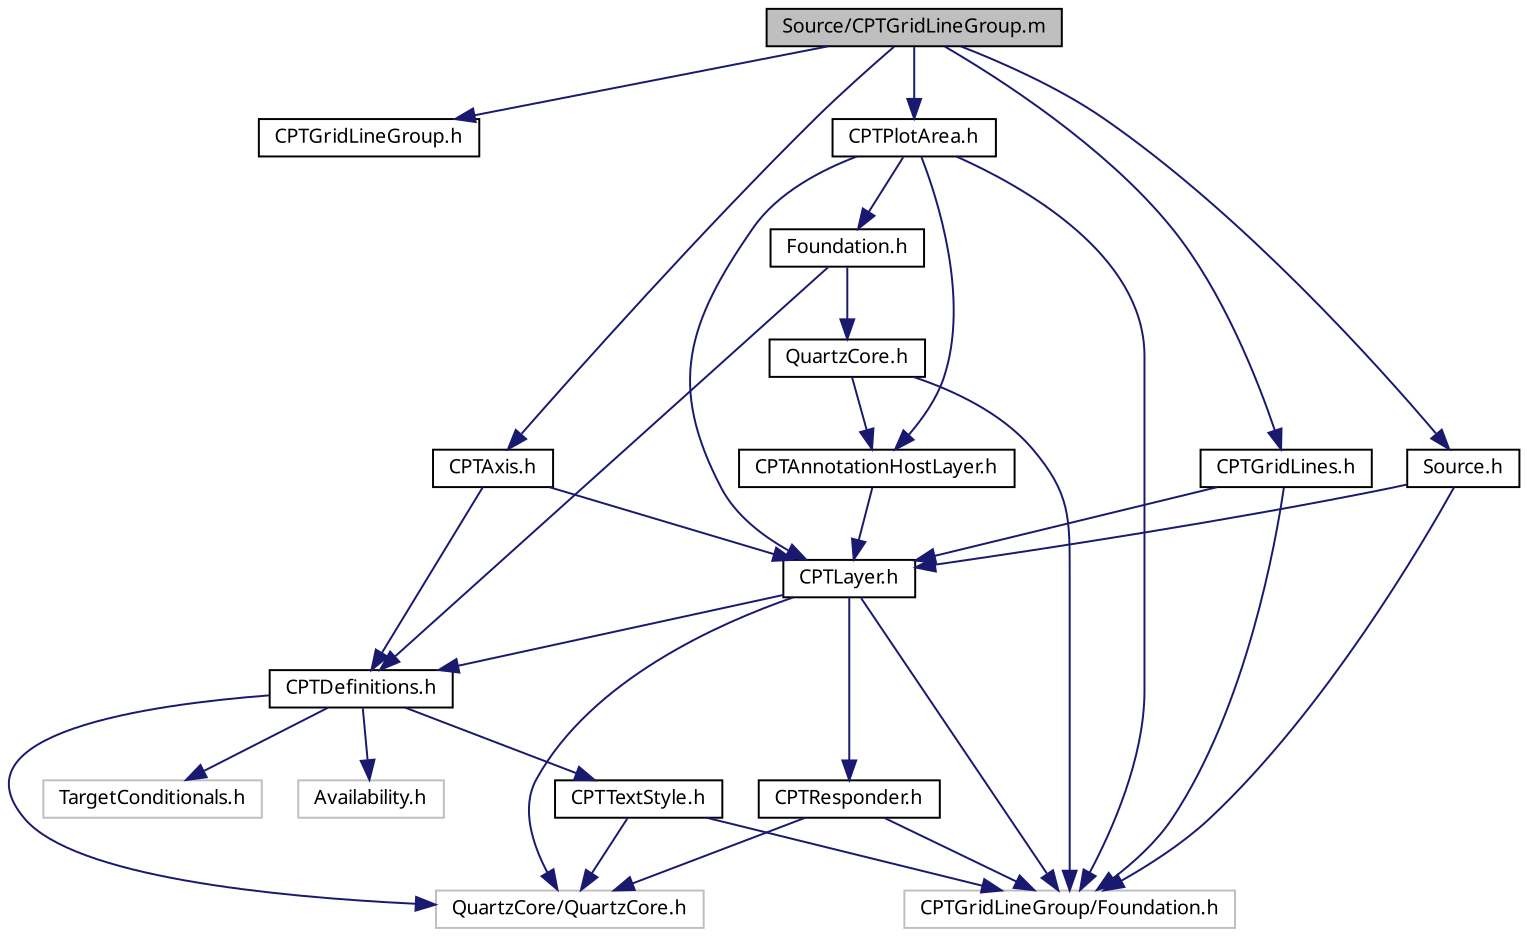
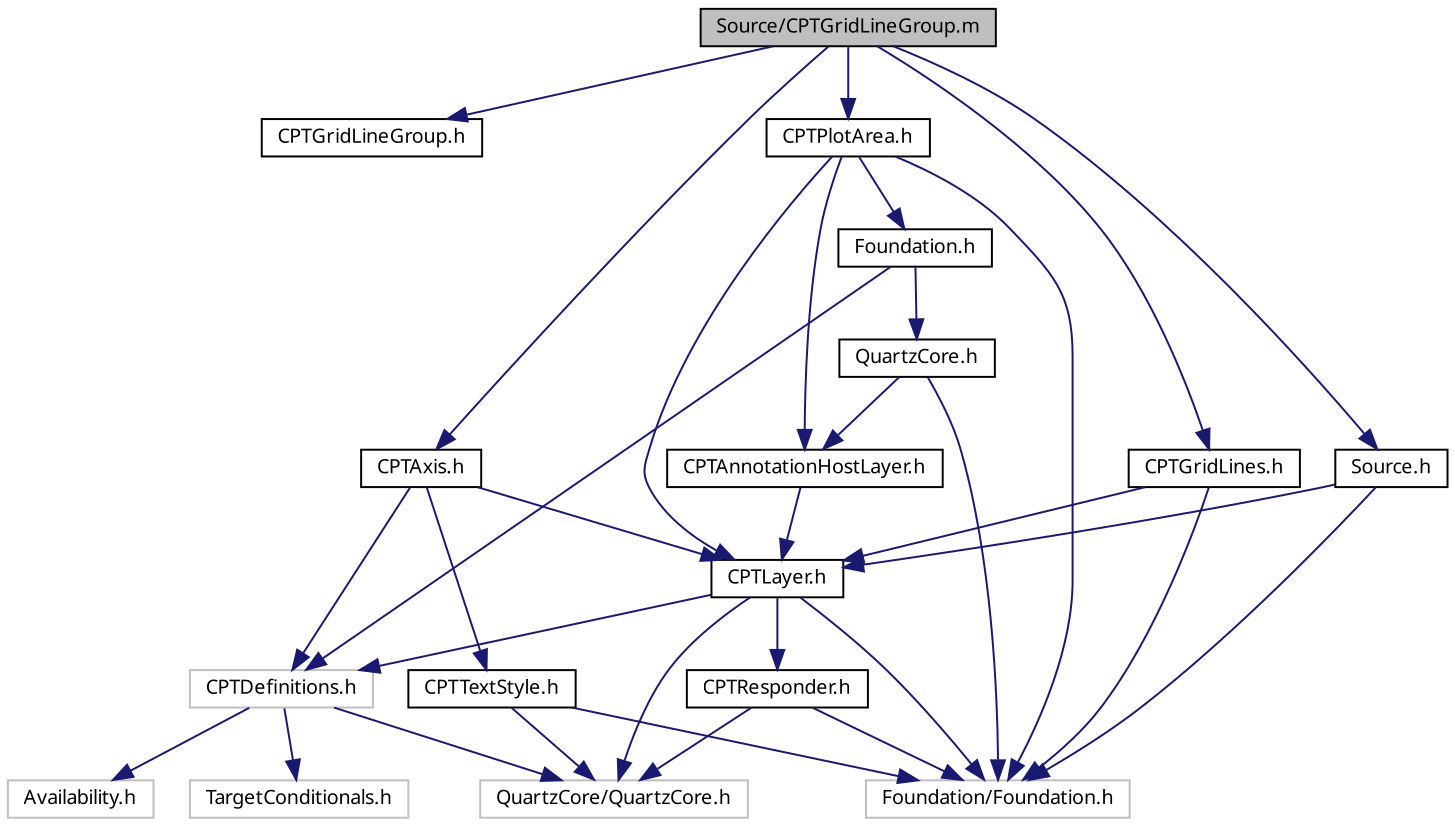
(361, 689) -> (281, 689)
(491, 740) -> (457, 581)
(1070, 909) -> (998, 799)
